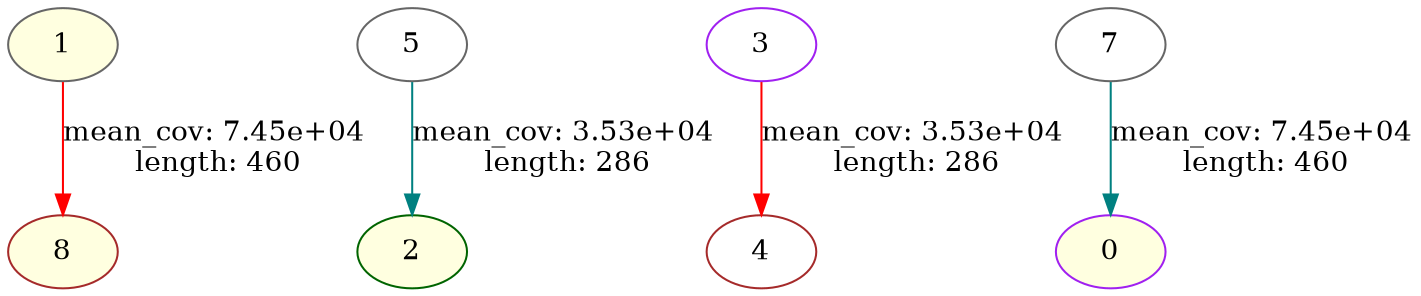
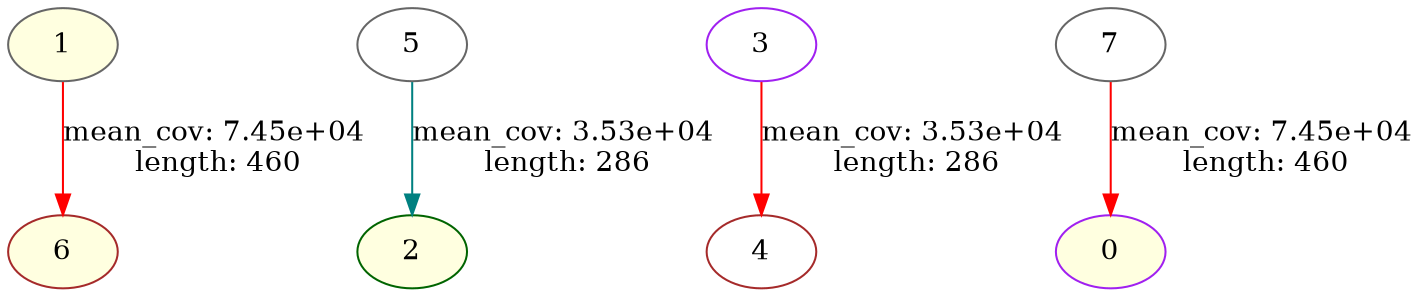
(1111, 138) -> (1111, 138)
(63, 252) -> (63, 252)
